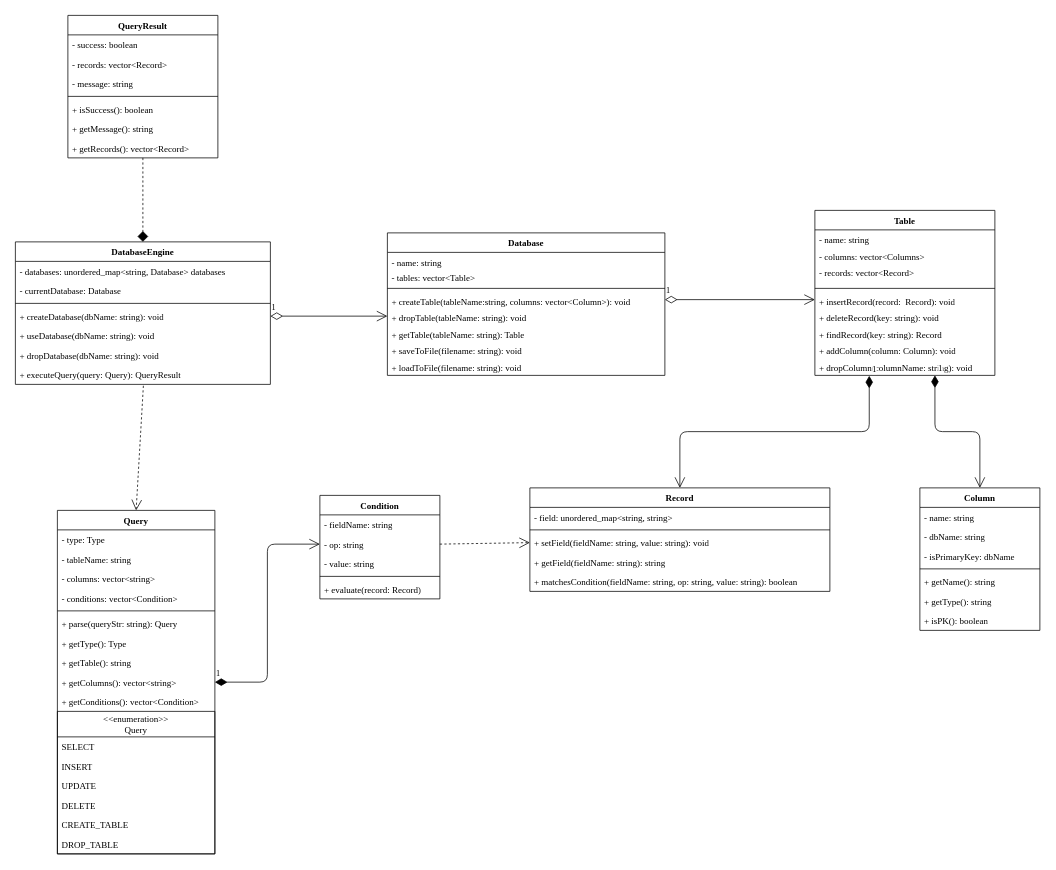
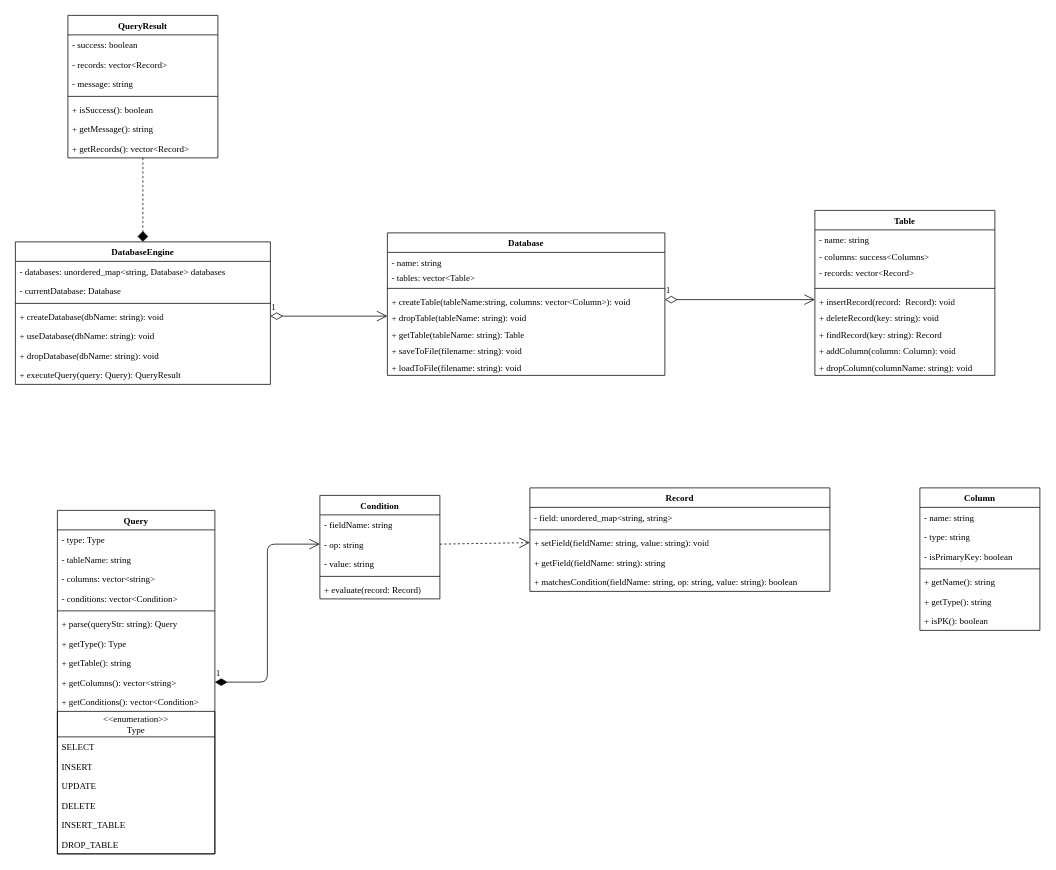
(879, 257) -> (882, 257)
(794, 432) -> none
(958, 432) -> none
(140, 447) -> none
(960, 538) -> (955, 538)
(974, 557) -> (975, 557)
(136, 724) -> (136, 724)
(92, 826) -> (92, 826)
